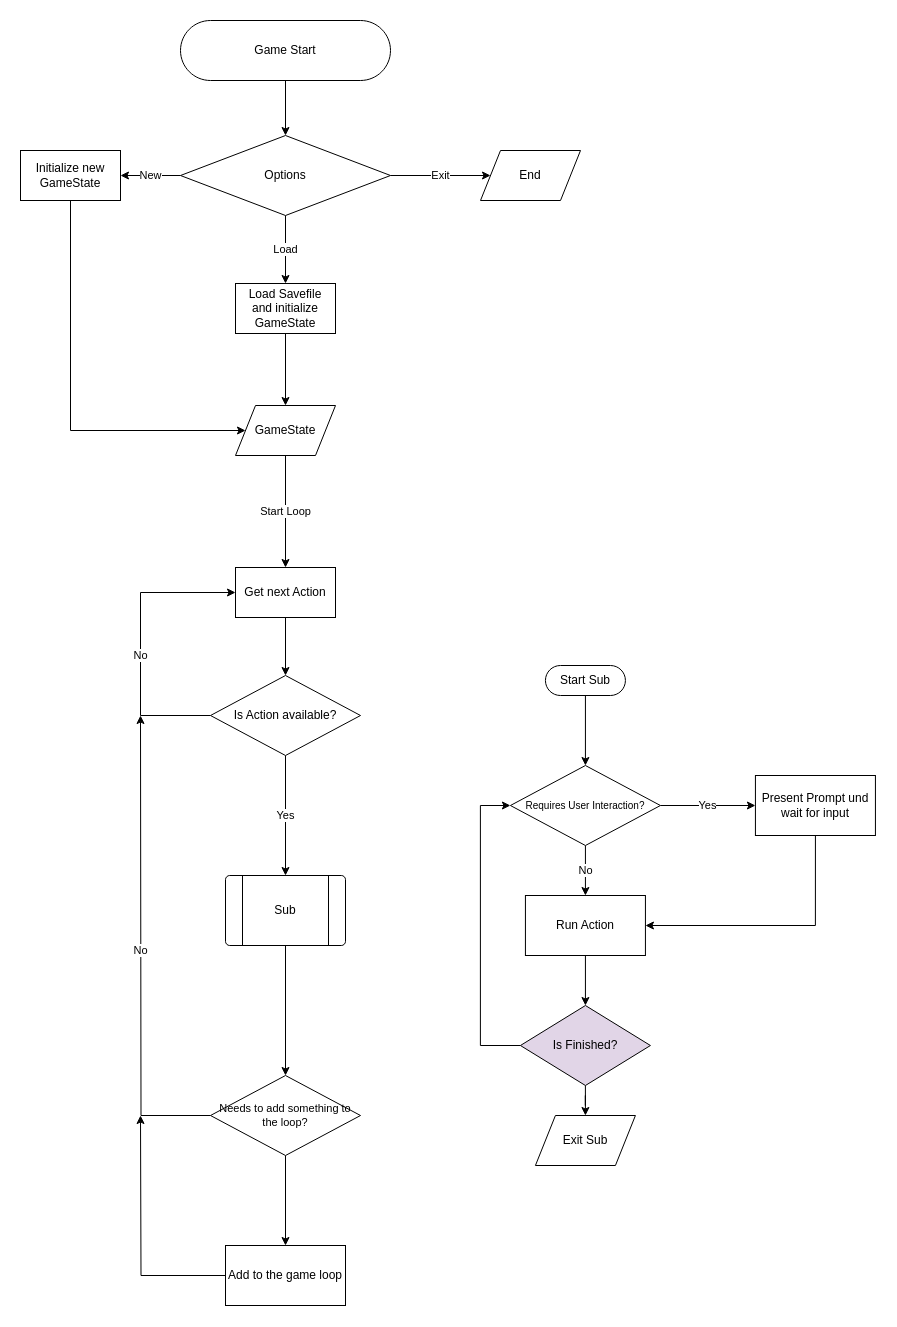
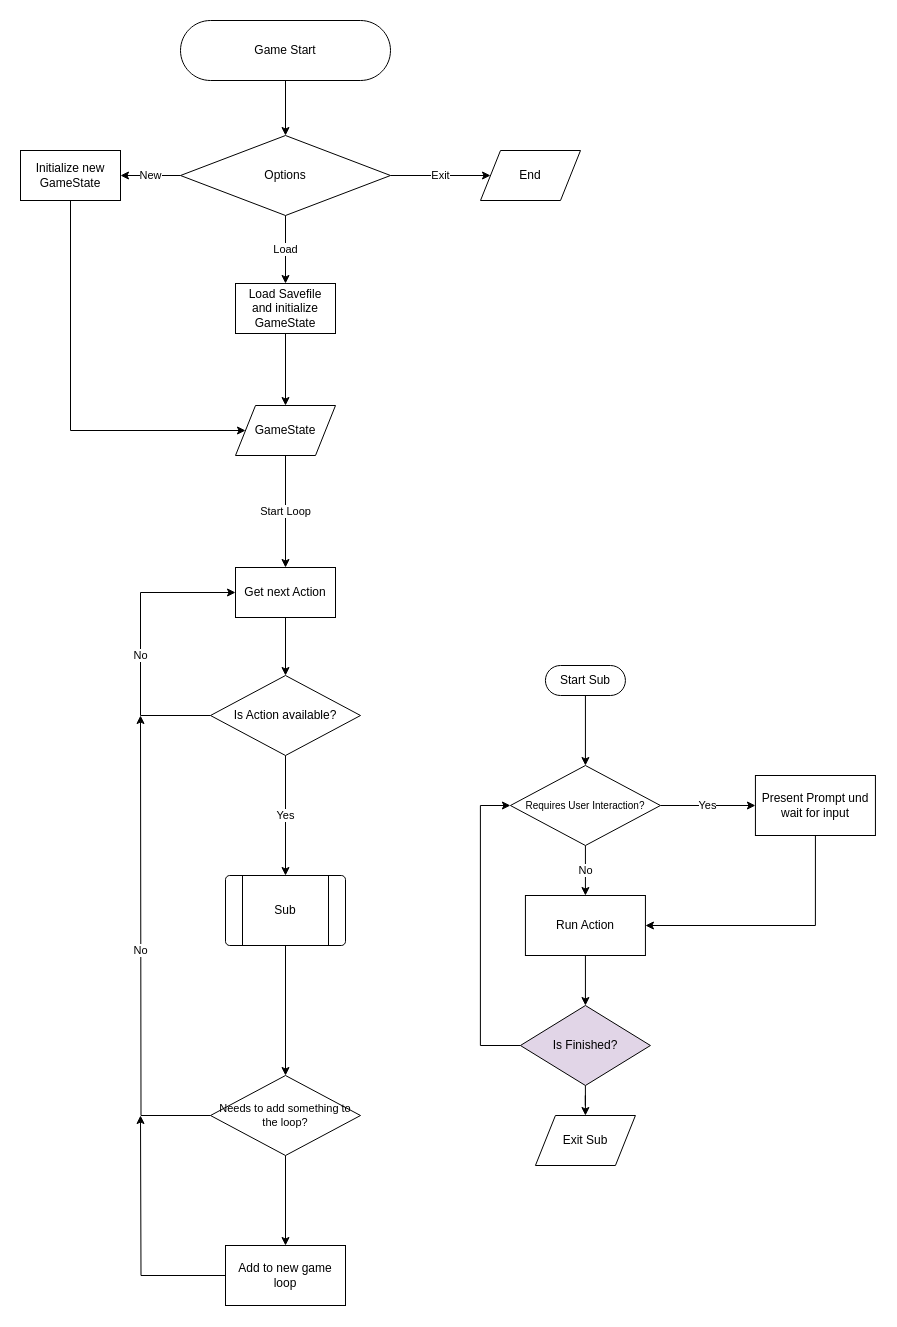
(286, 1276) -> (286, 1276)
